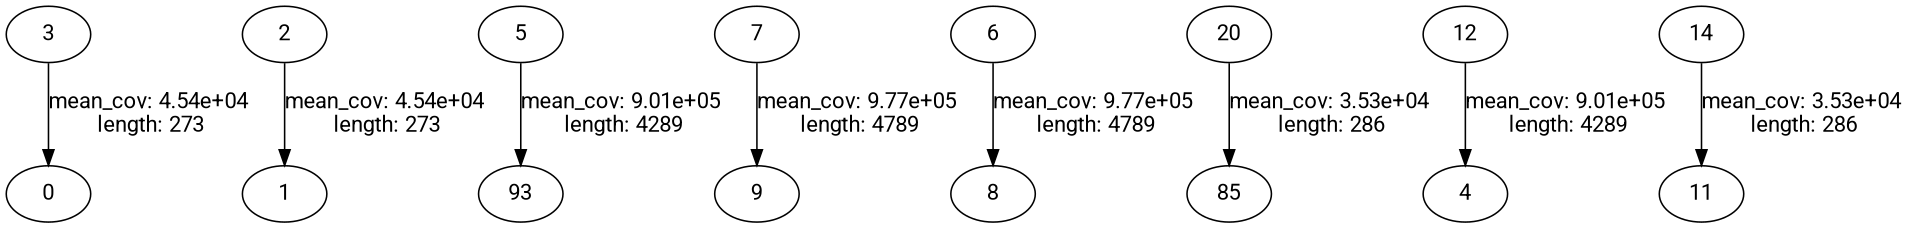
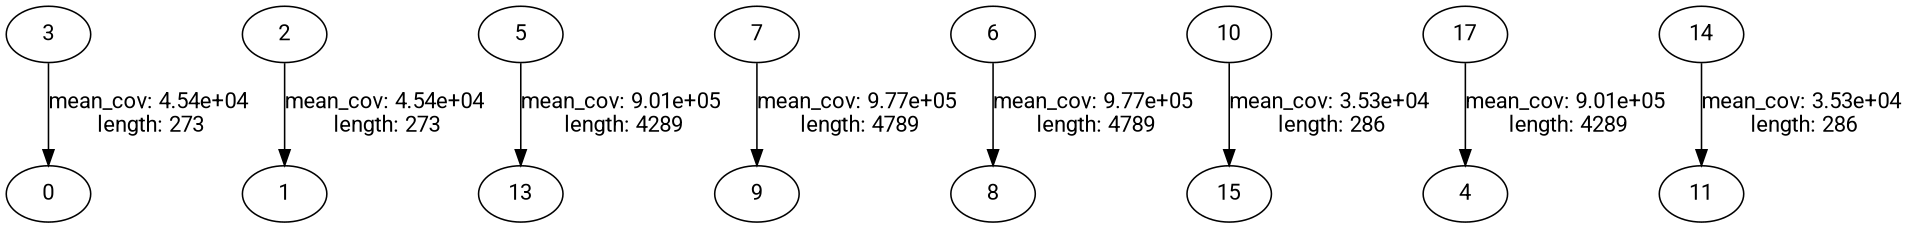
(1229, 34) -> (1229, 34)
(1465, 34) -> (1465, 34)
(521, 194) -> (521, 194)
(1229, 194) -> (1229, 194)
